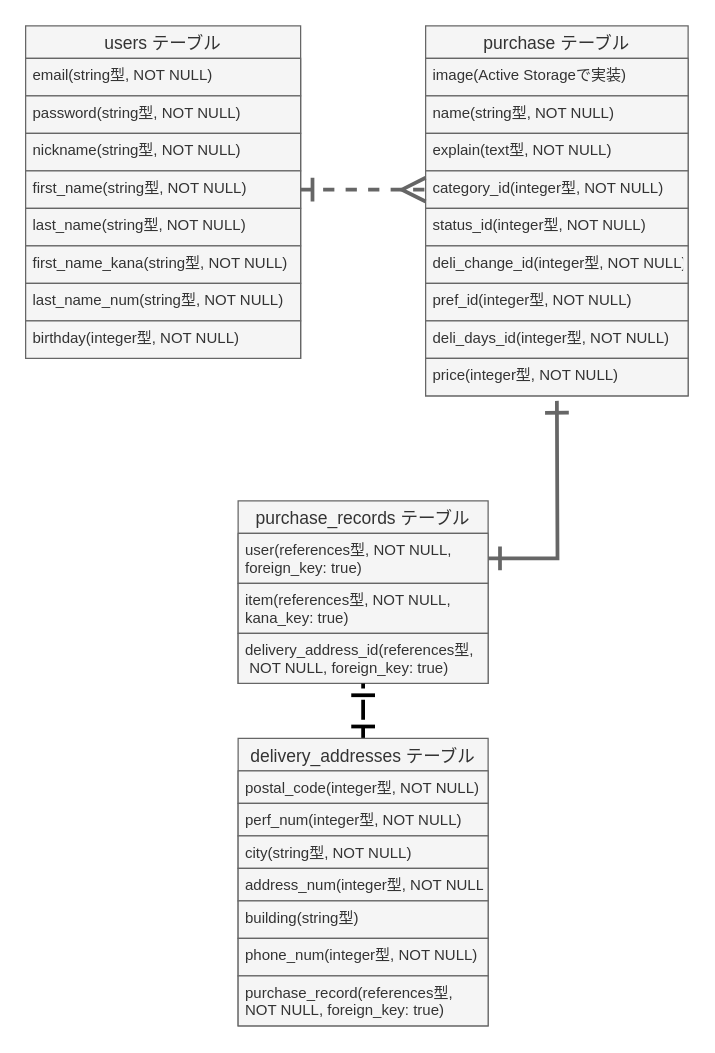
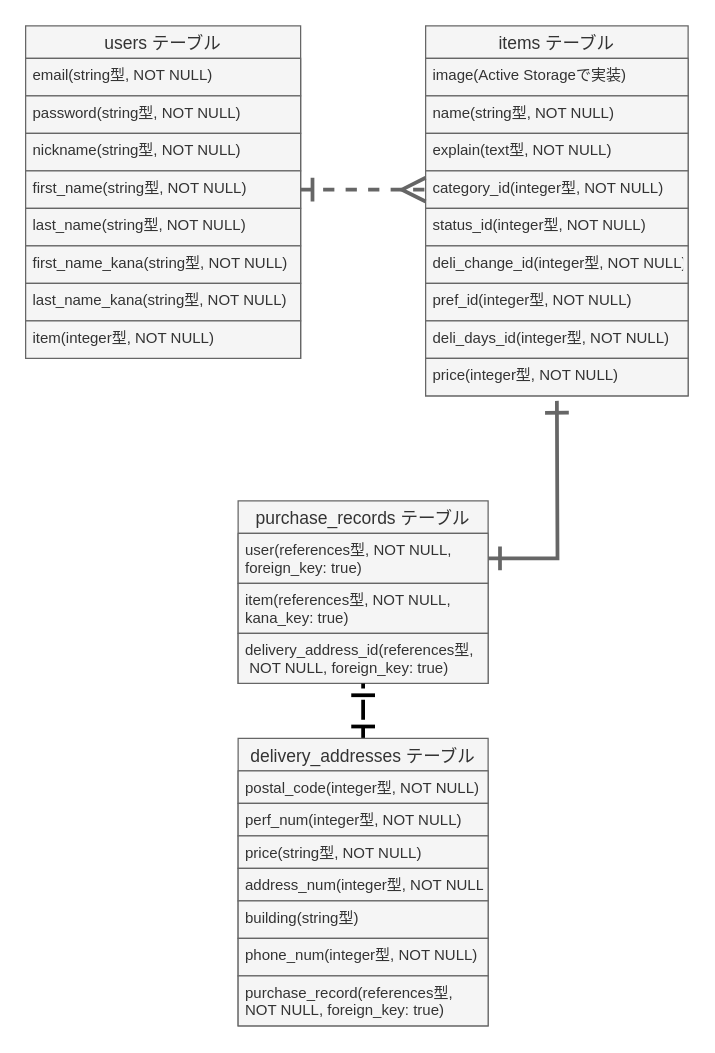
(556, 43) -> (556, 43)
(160, 300) -> (165, 300)
(144, 338) -> (127, 338)
(335, 853) -> (339, 853)
